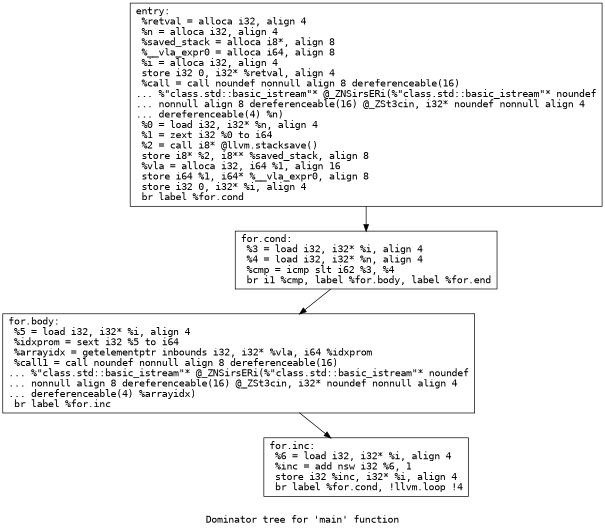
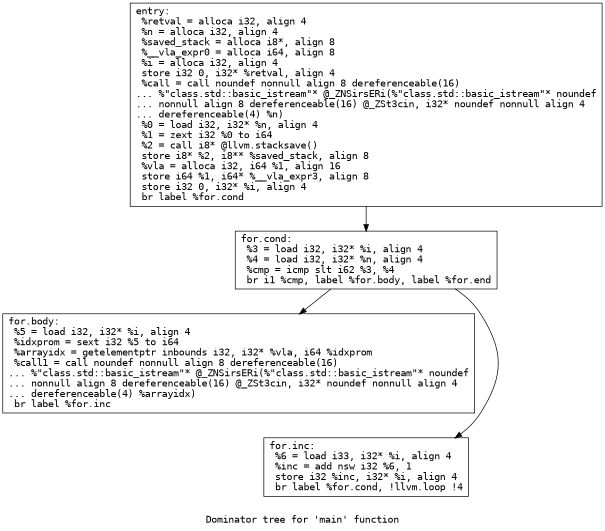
(252, 177) -> (252, 177)
(312, 423) -> (498, 360)
(361, 456) -> (361, 456)
